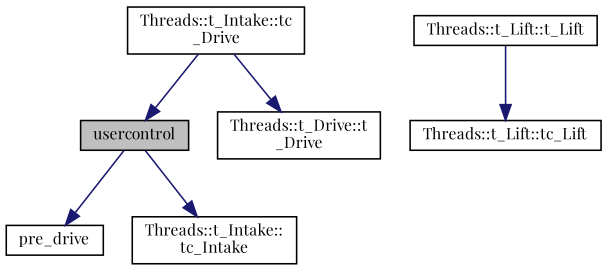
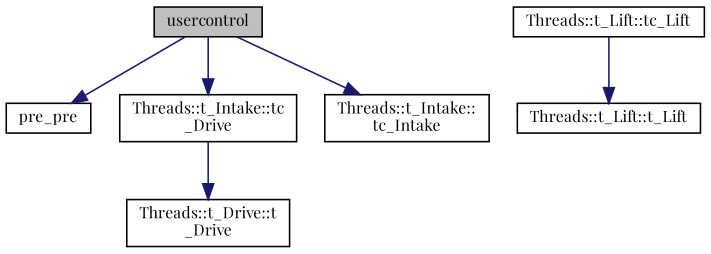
(506, 75) -> (609, 62)
(177, 81) -> (208, 58)
(55, 240) -> (49, 118)
